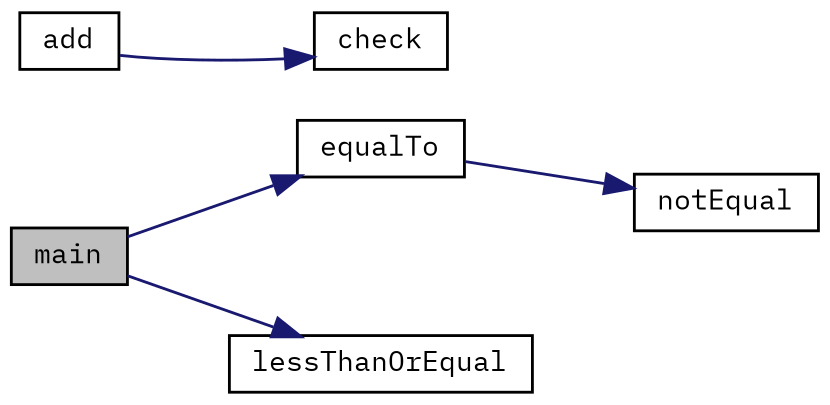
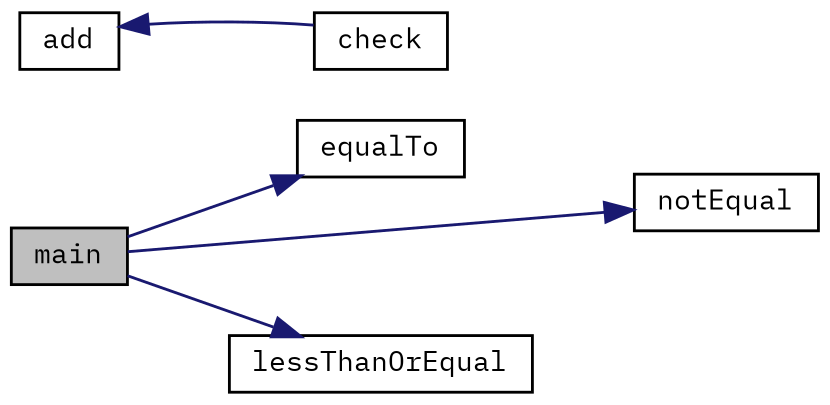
(202, 60) -> (231, 22)
(535, 173) -> (366, 232)
